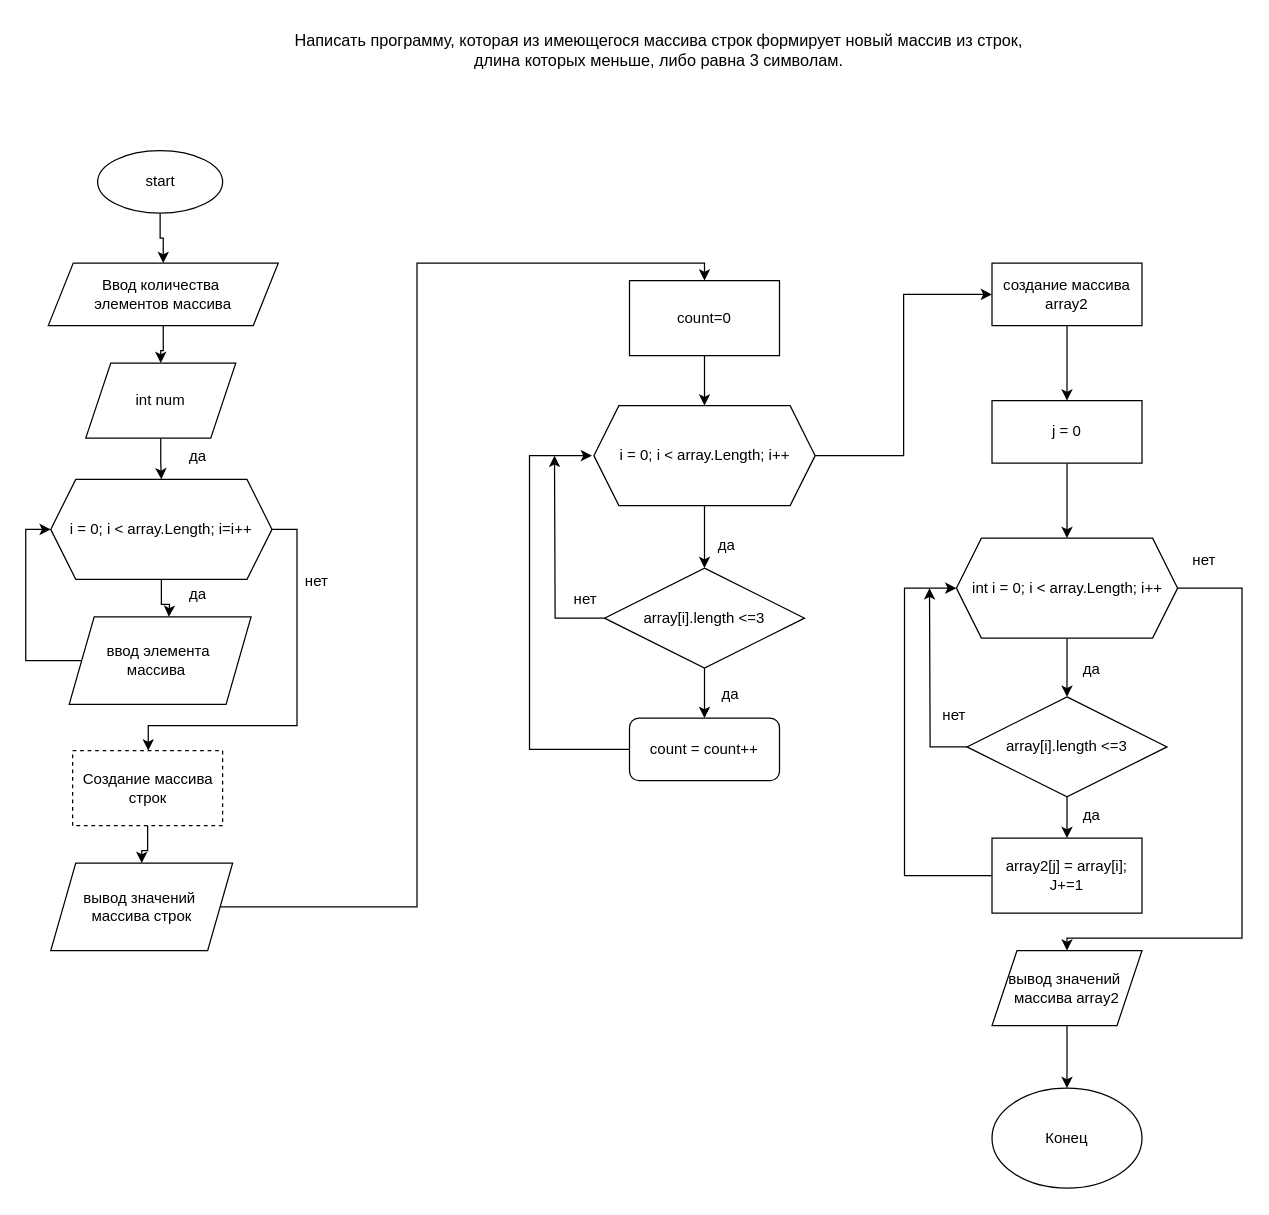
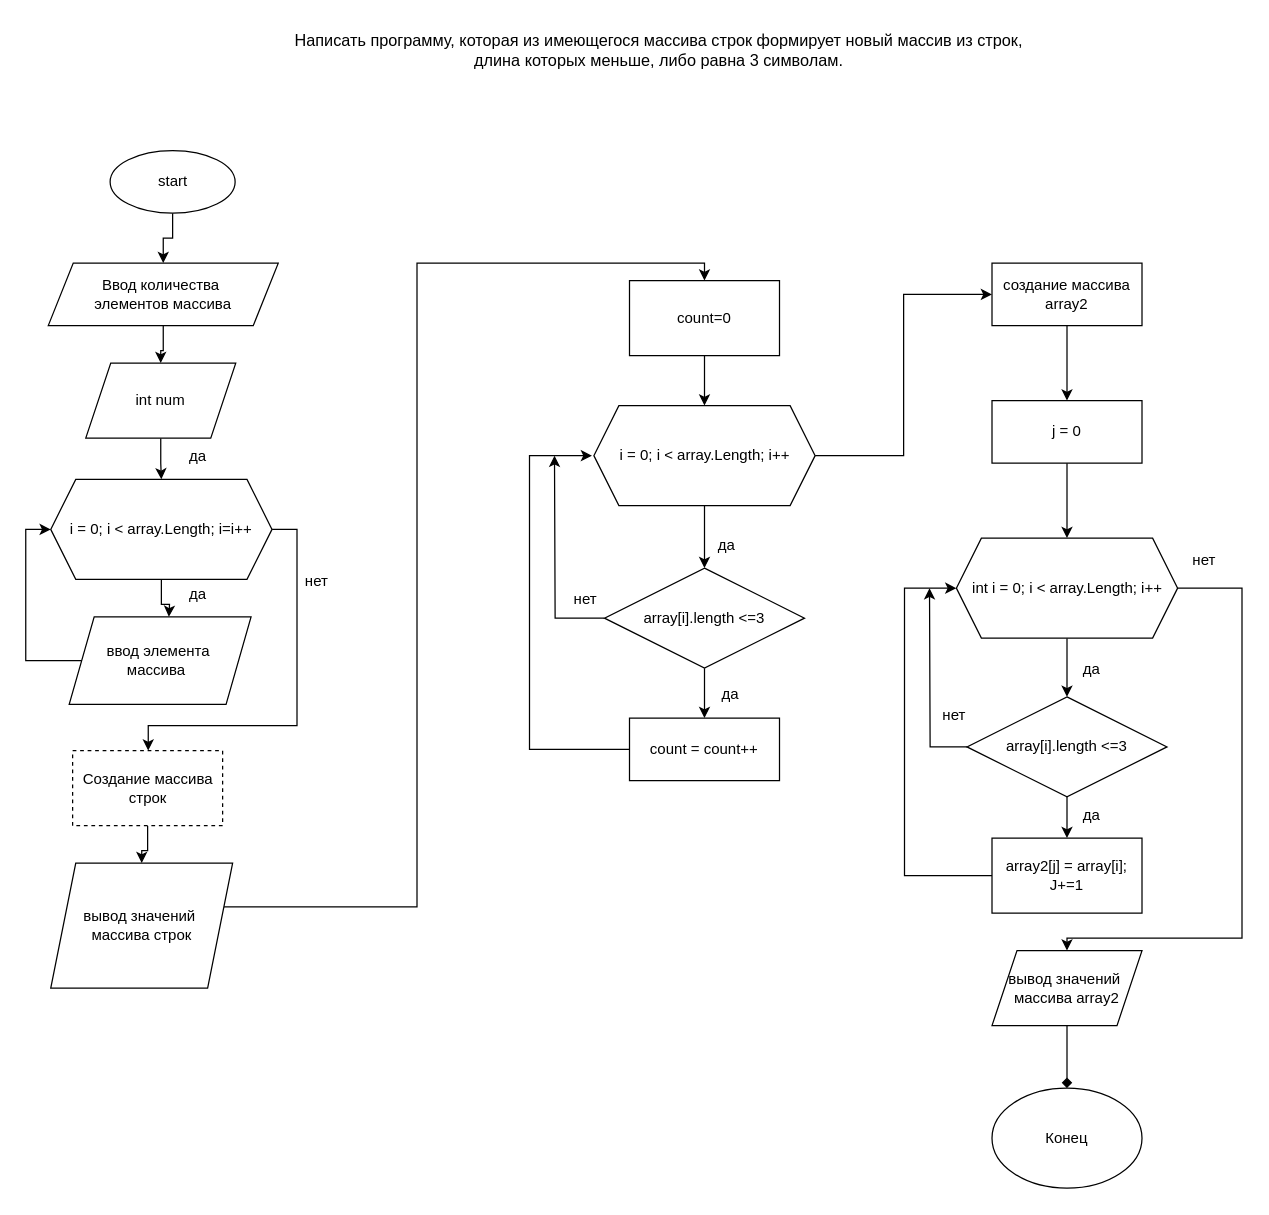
(160, 182) -> (173, 182)
(704, 749) -> (704, 749)
(142, 907) -> (142, 926)
(1067, 1078) -> (1067, 1077)
